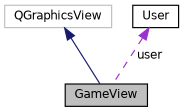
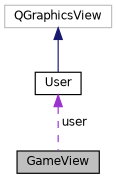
(86, 61) -> (58, 56)
